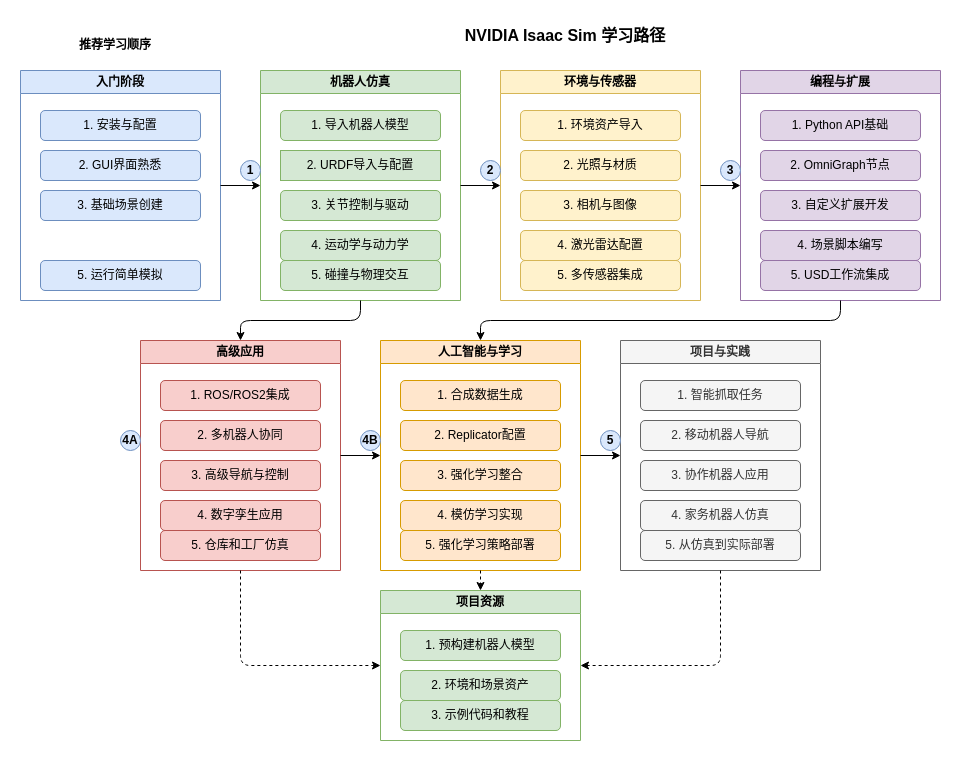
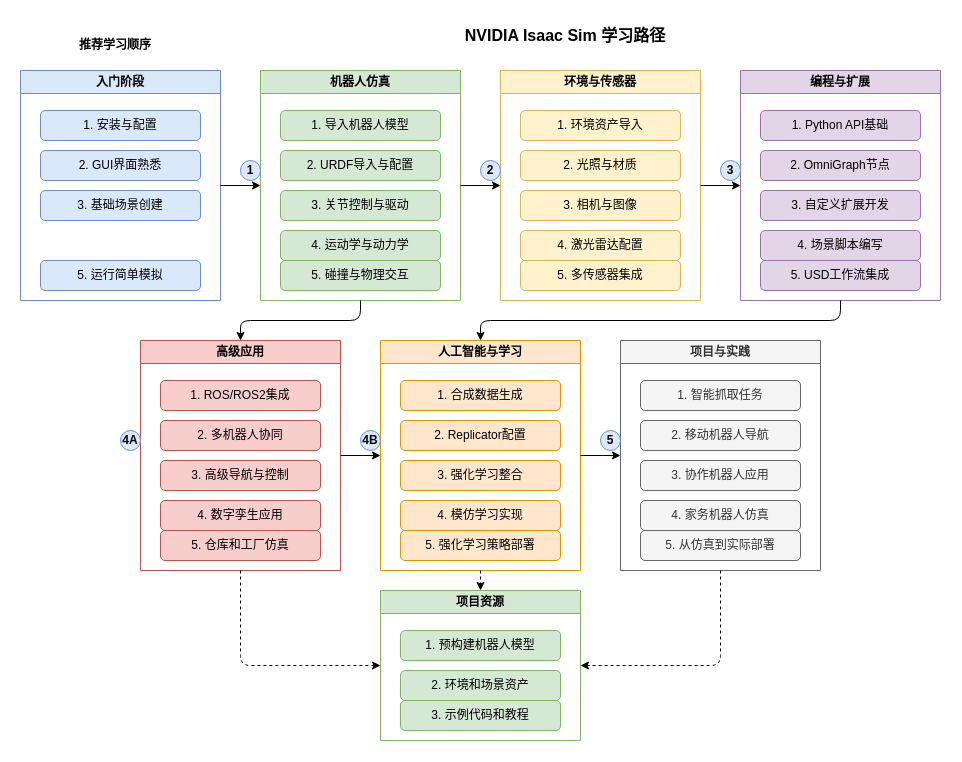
(361, 166) -> (361, 166)
